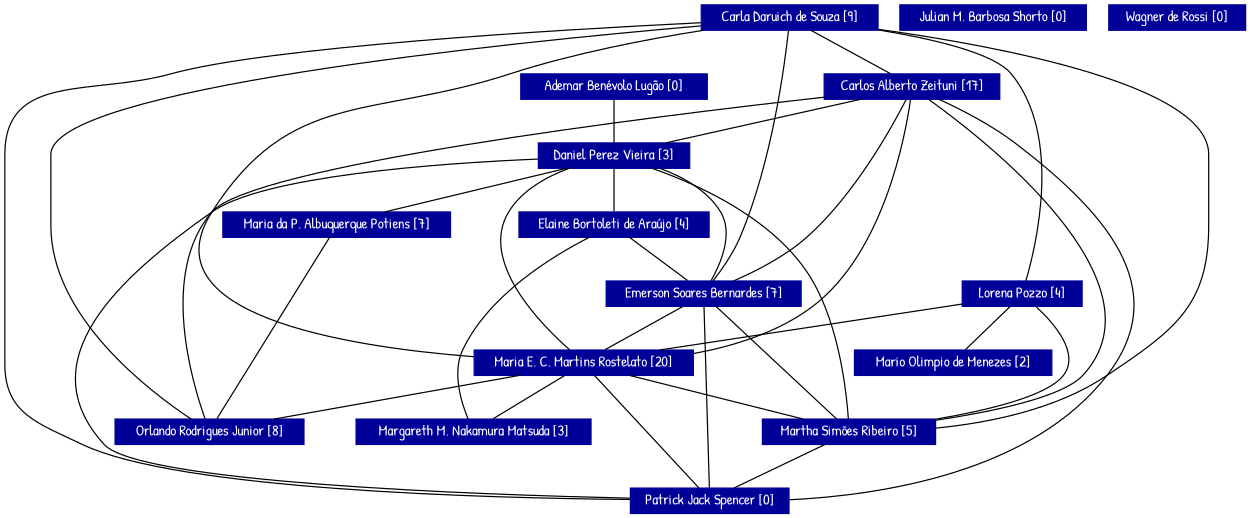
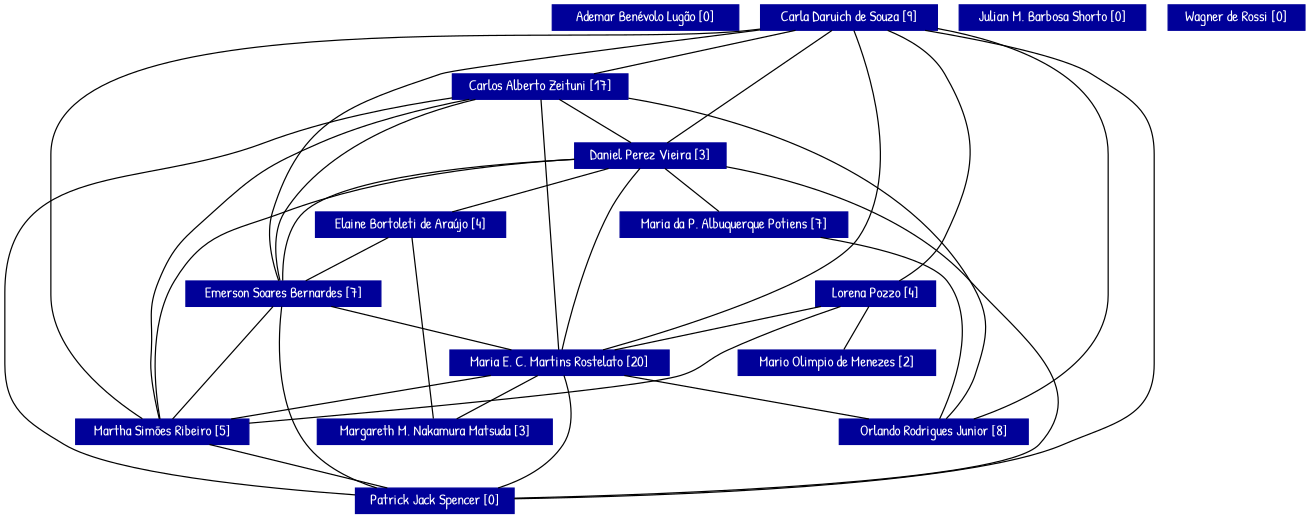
(614, 116) -> (750, 87)
